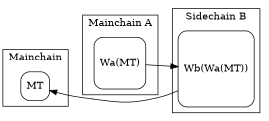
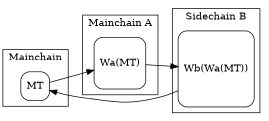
none -> (64, 79)
